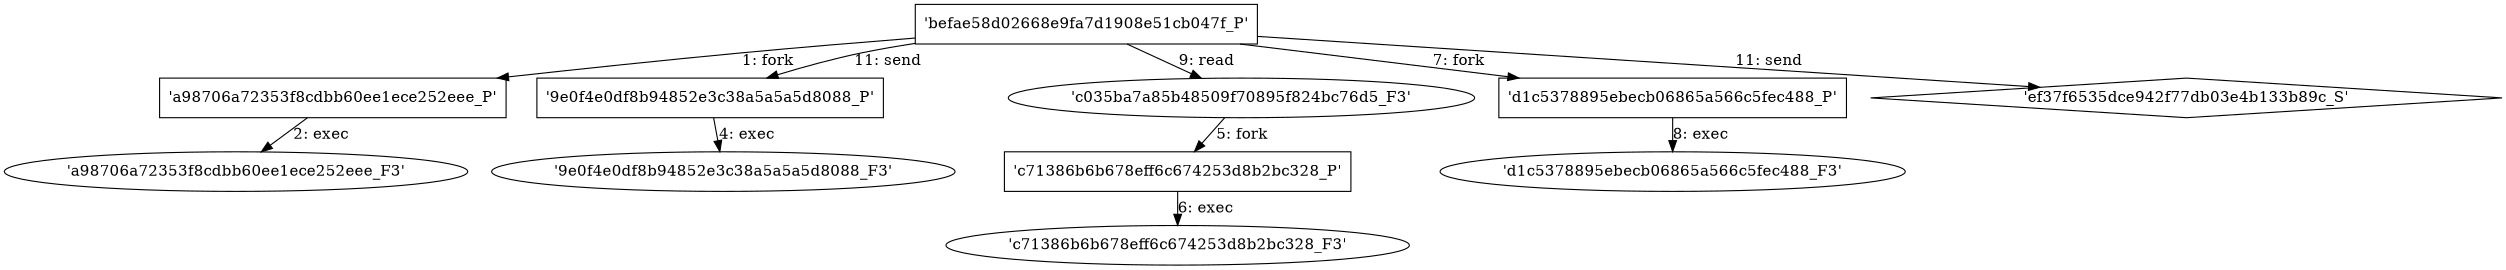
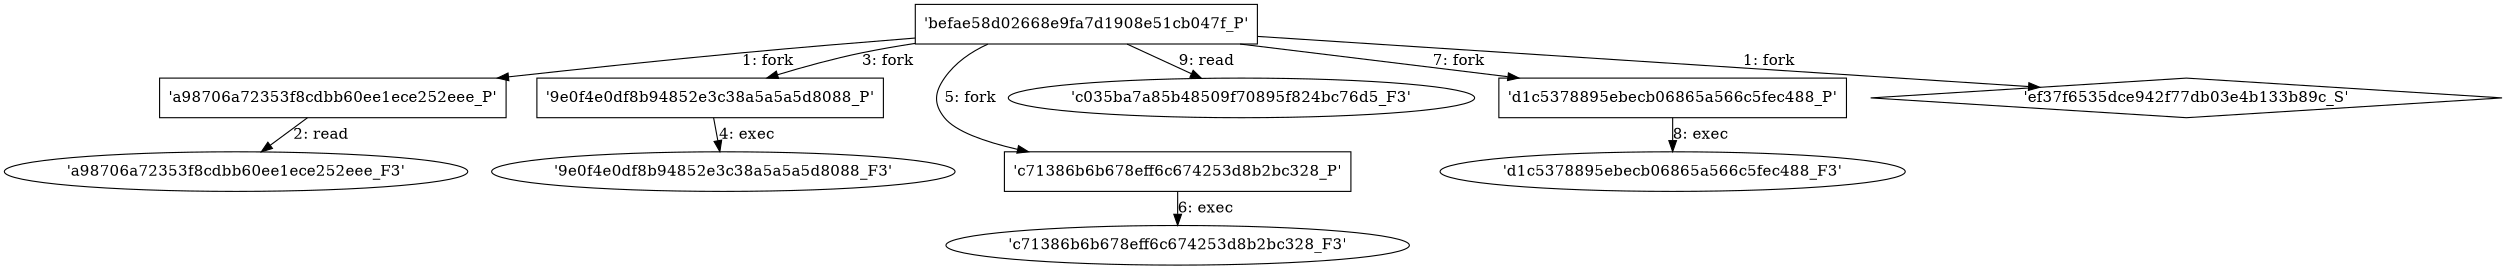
(888, 61) -> (888, 61)
(1769, 61) -> (1769, 61)
(1213, 131) -> (939, 110)
(321, 135) -> (321, 135)
